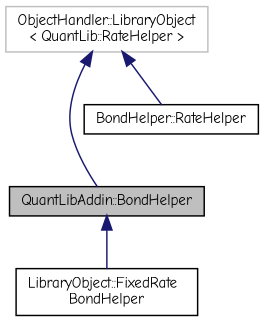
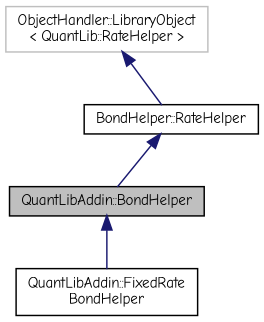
(71, 127) -> (134, 166)
(107, 292) -> (107, 292)
